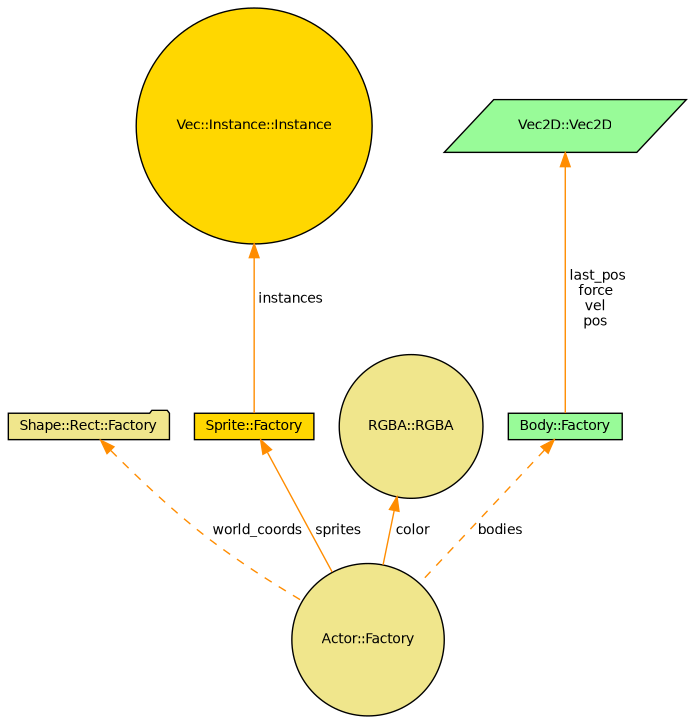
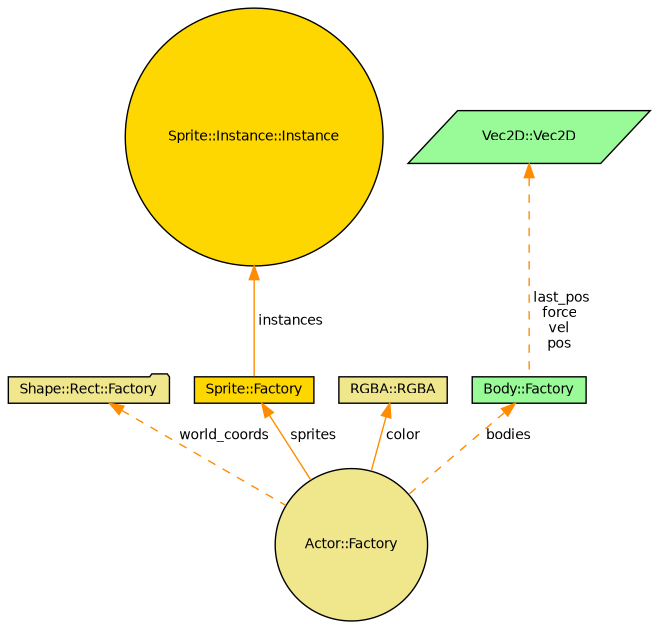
(254, 126) -> (254, 137)
(565, 290) -> (529, 277)
(411, 426) -> (393, 390)
